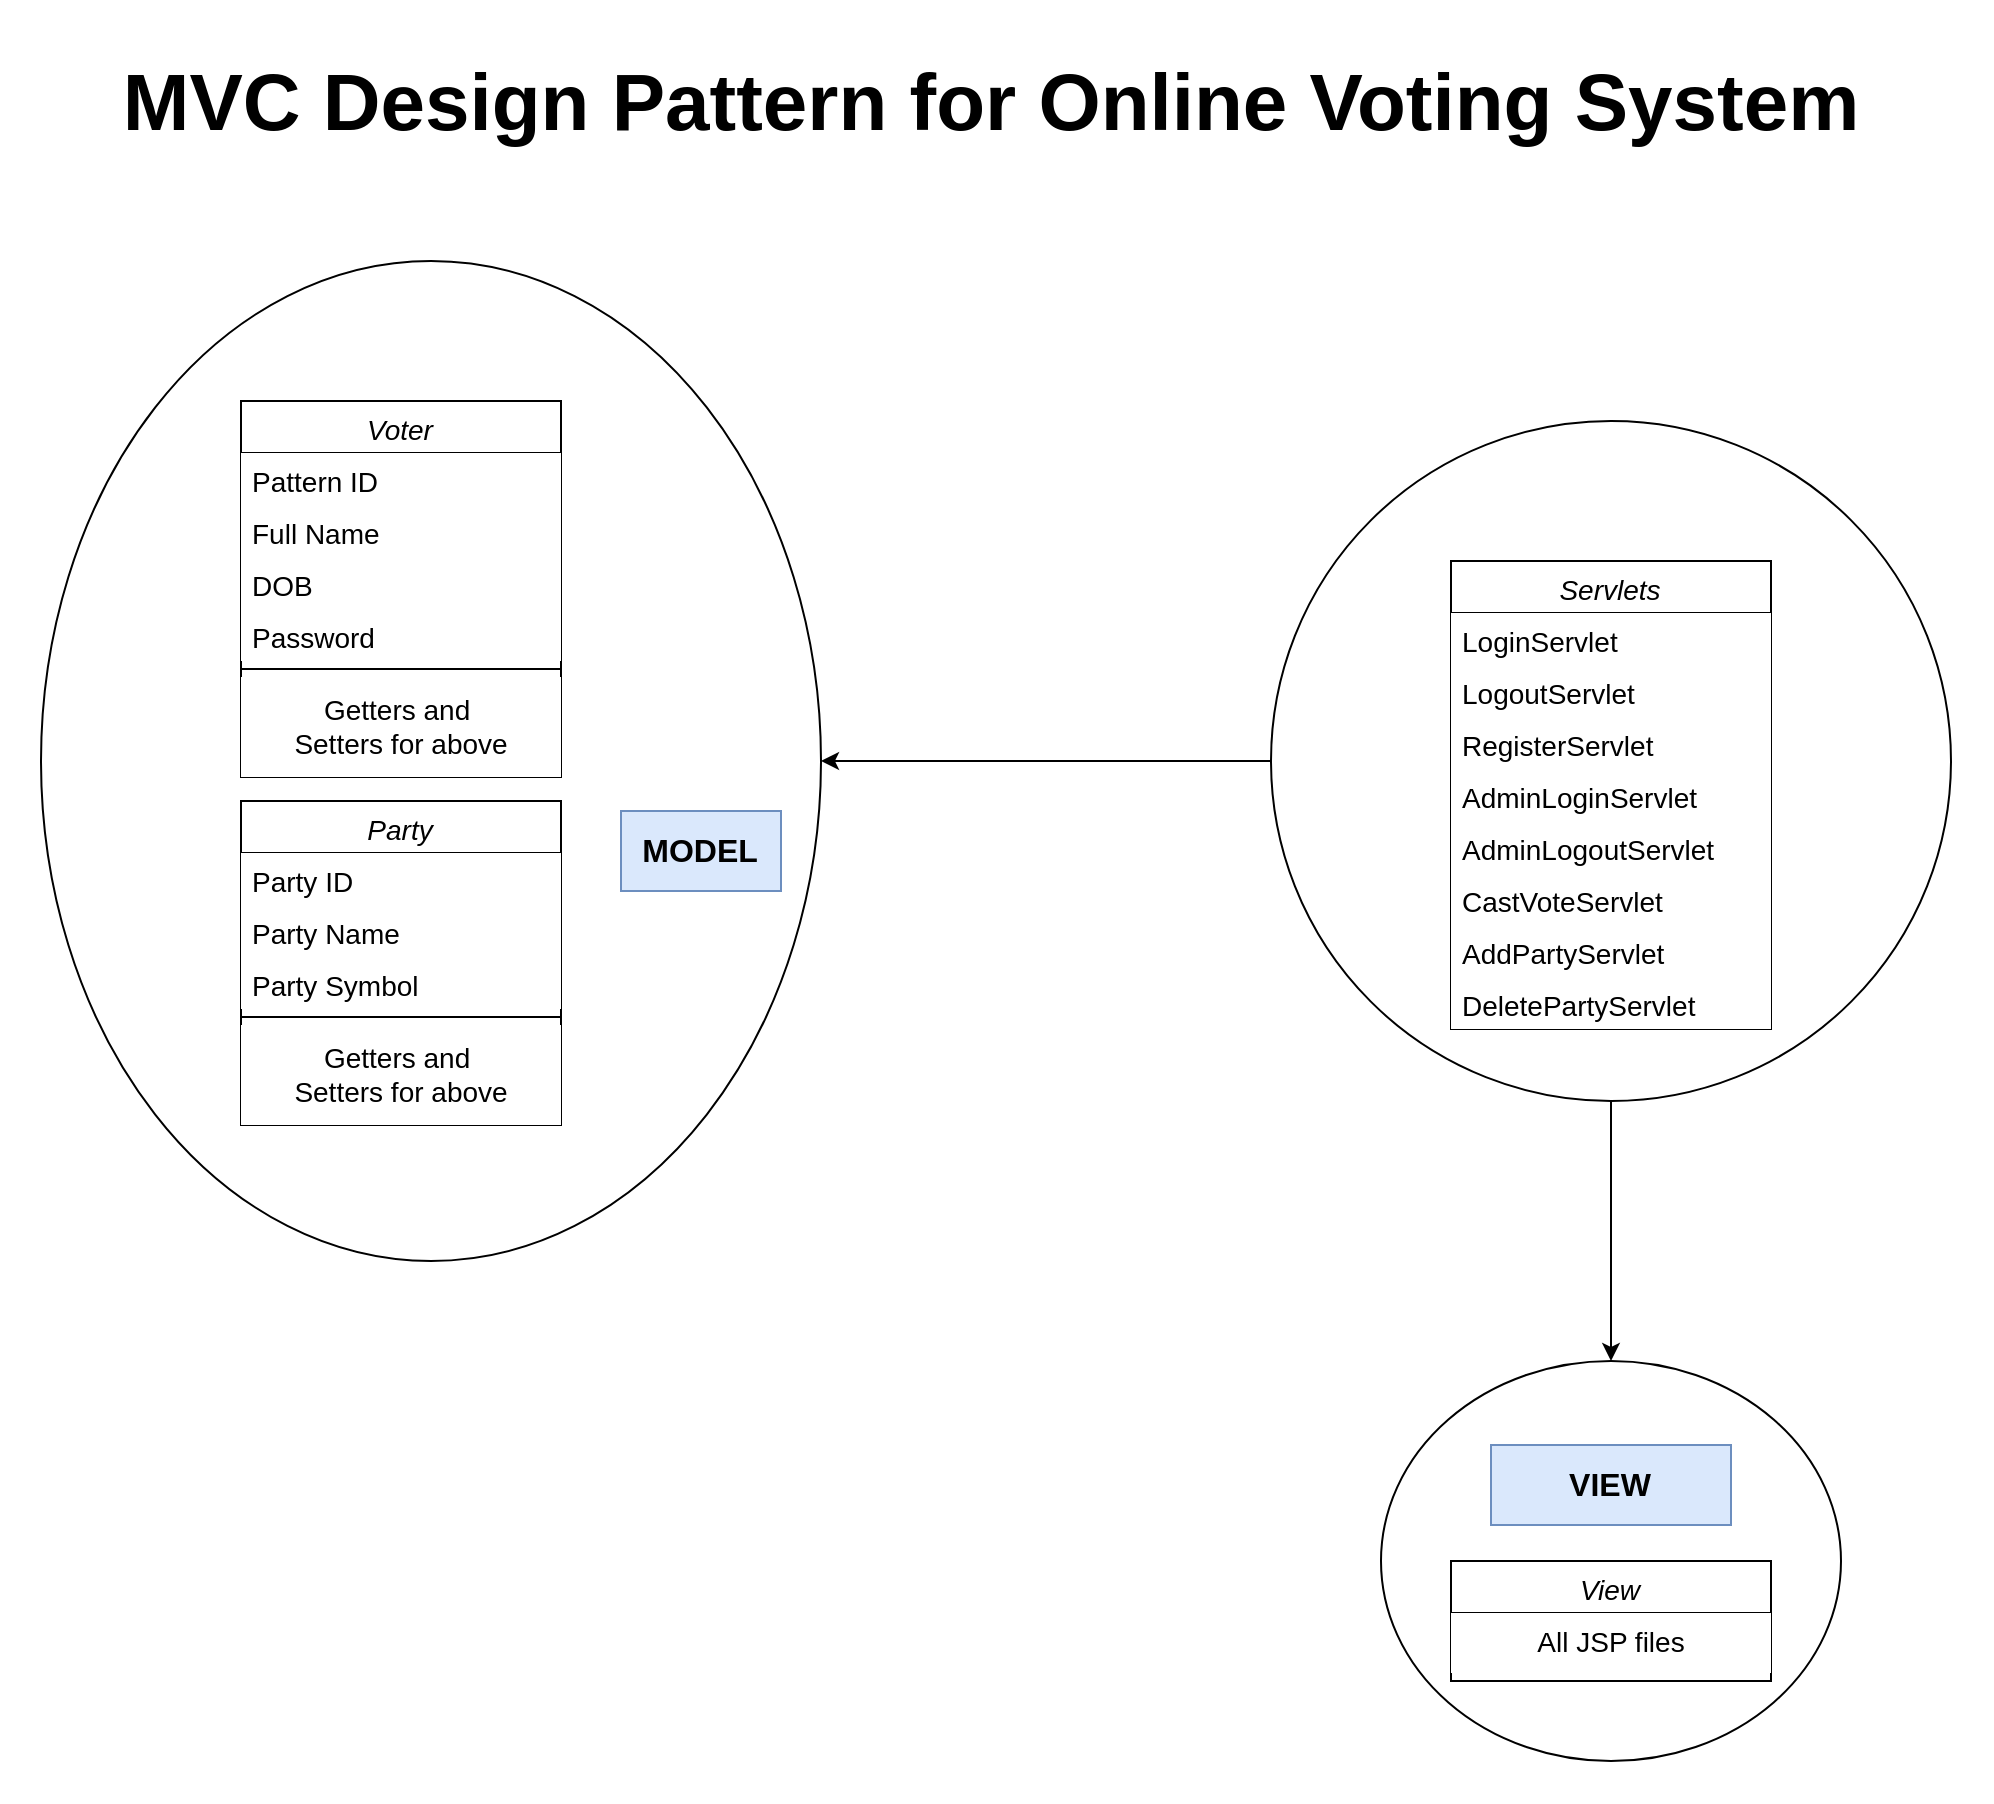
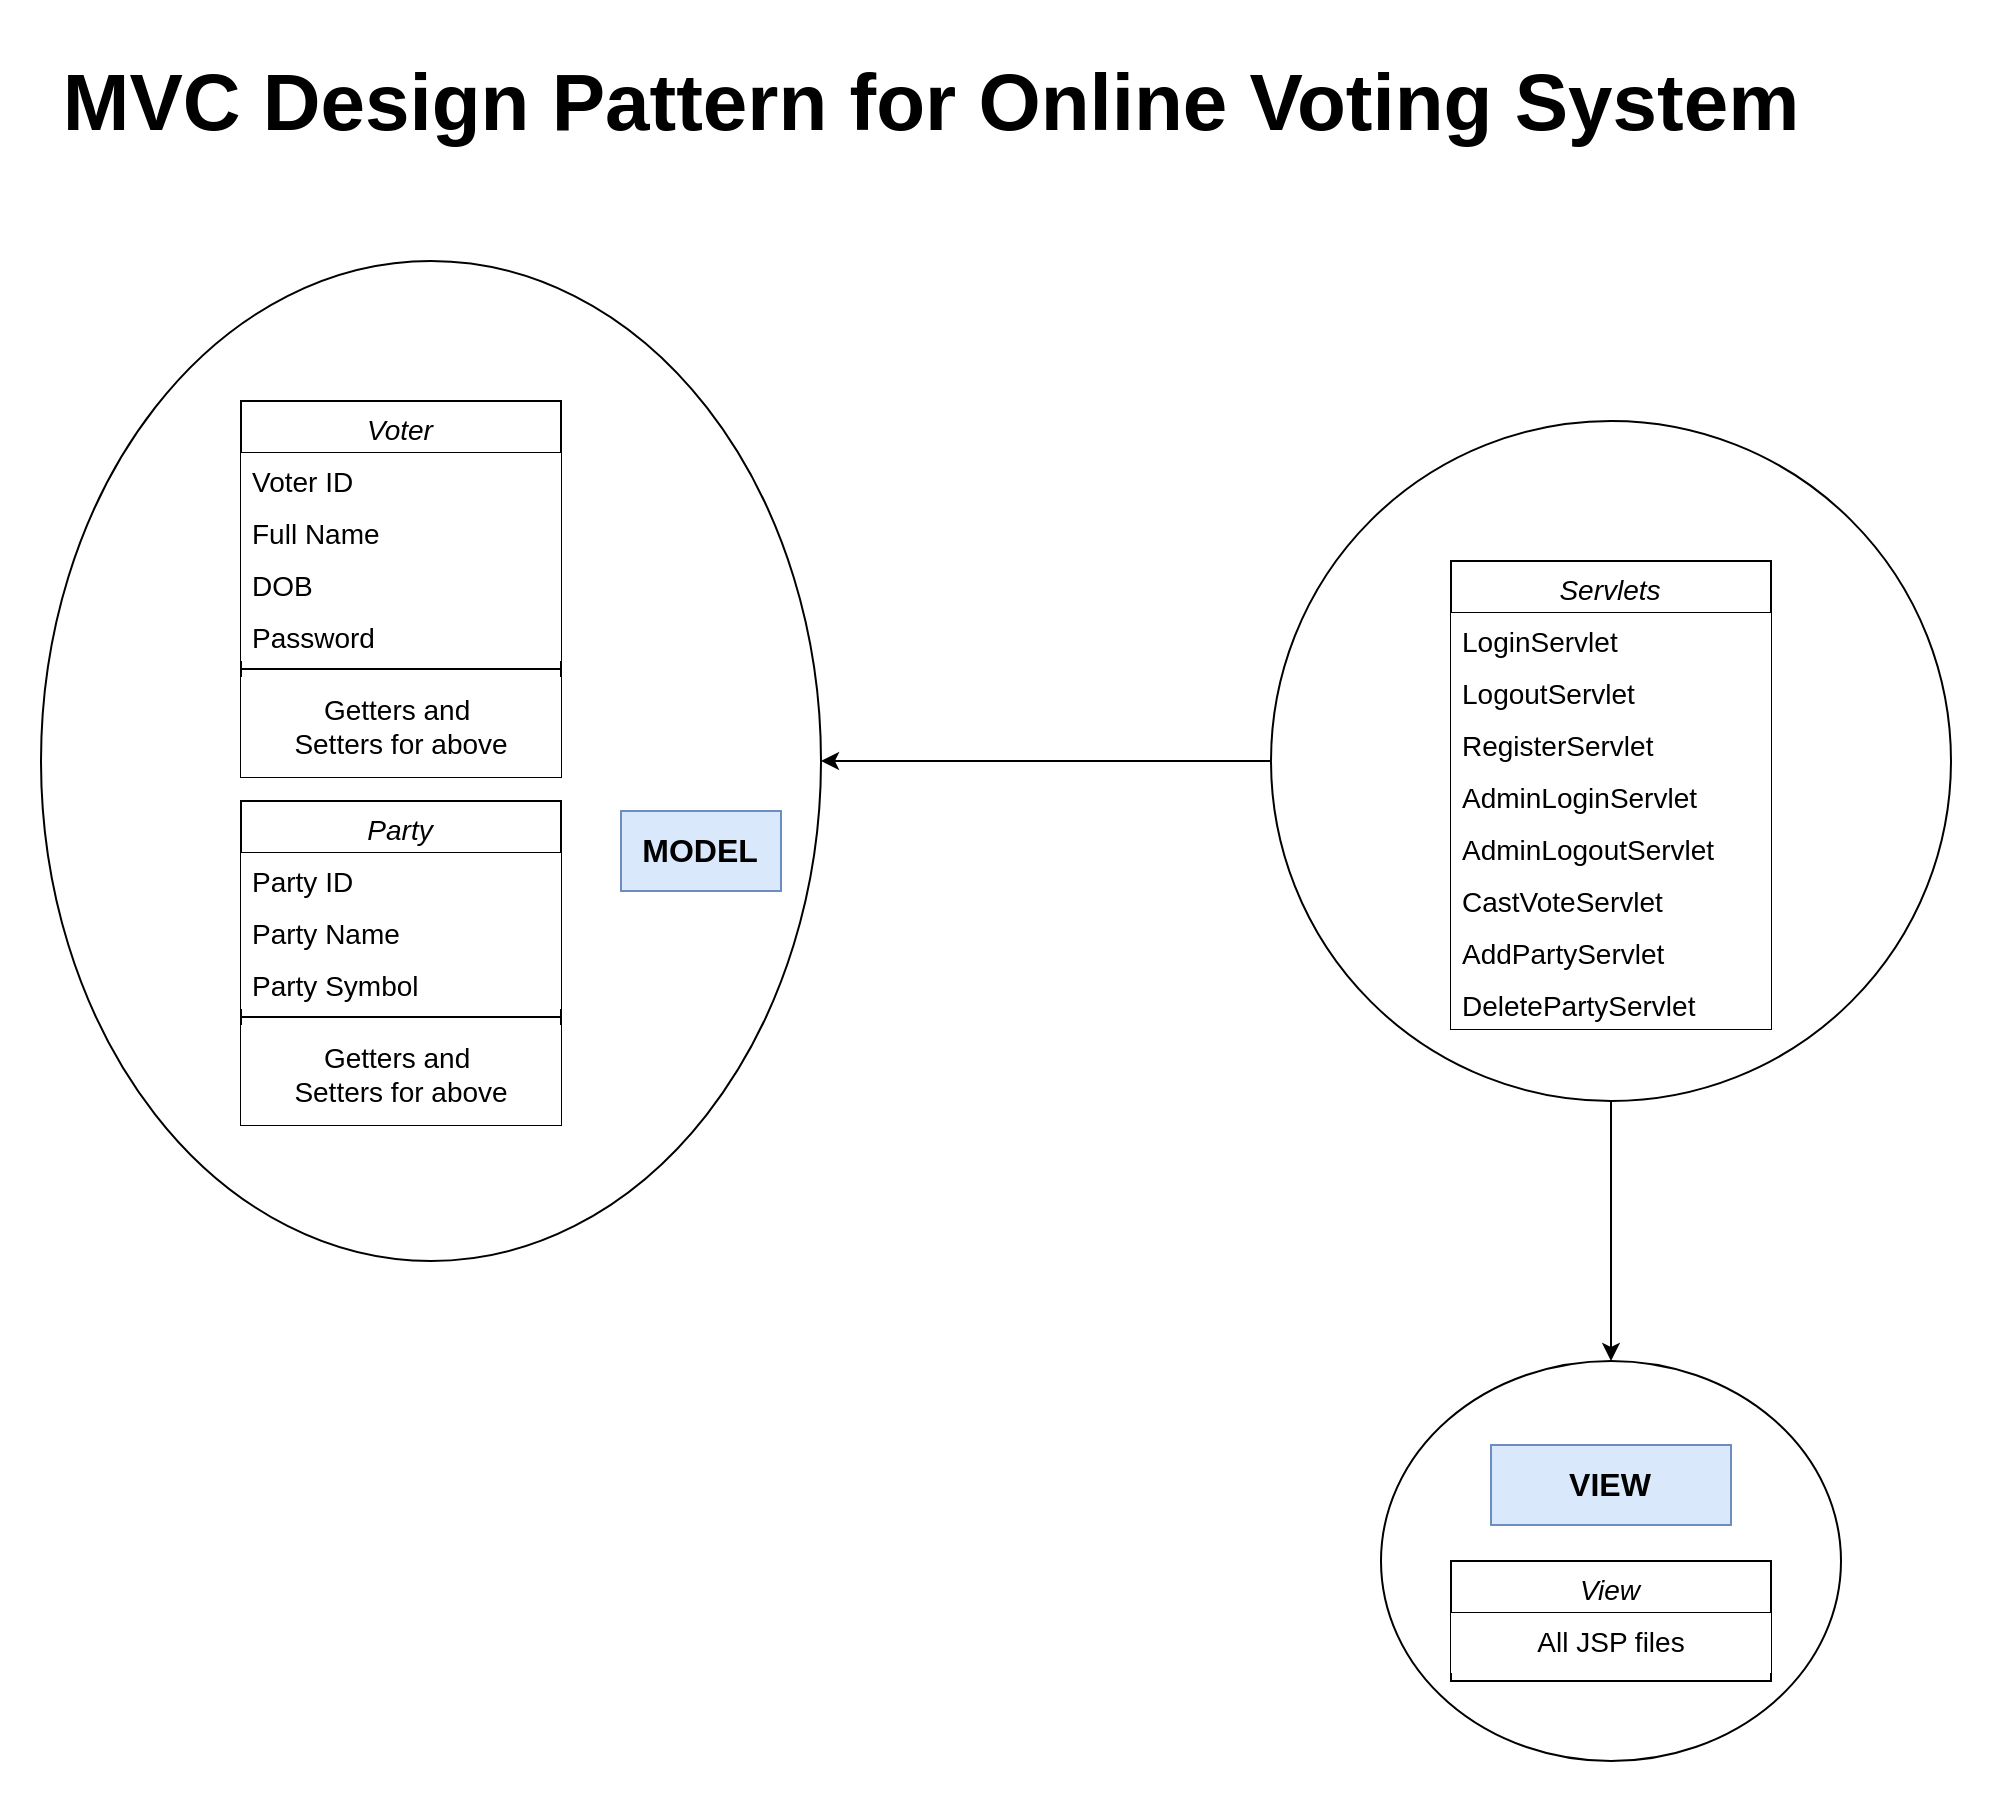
(991, 101) -> (931, 101)
(327, 483) -> (311, 483)
